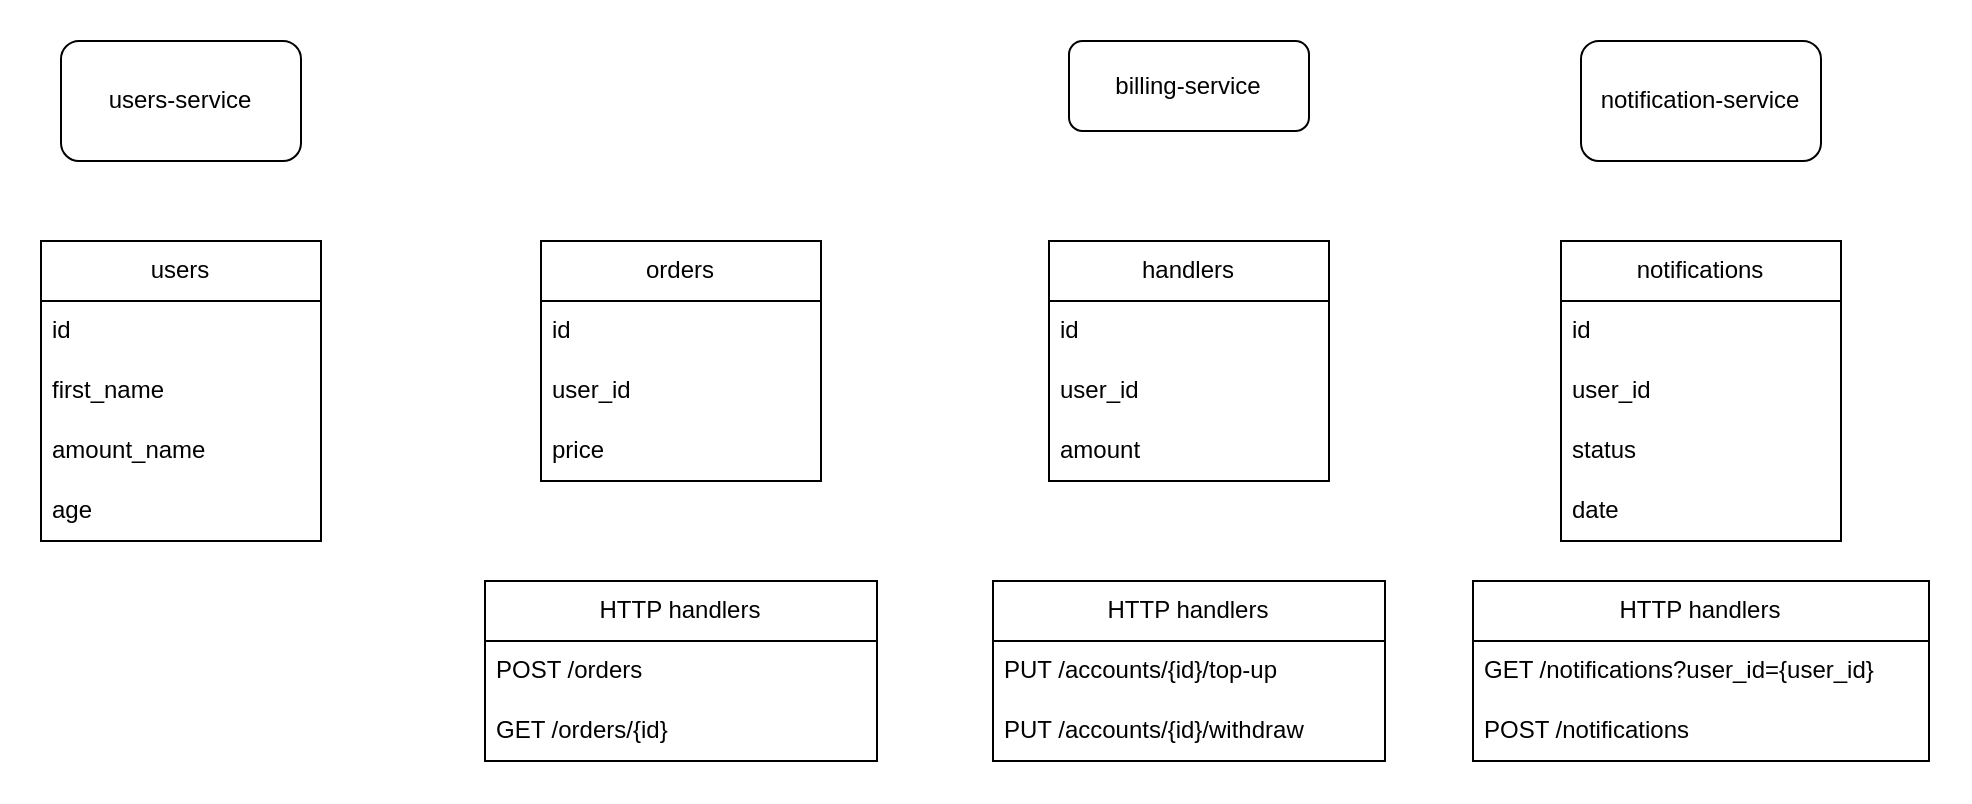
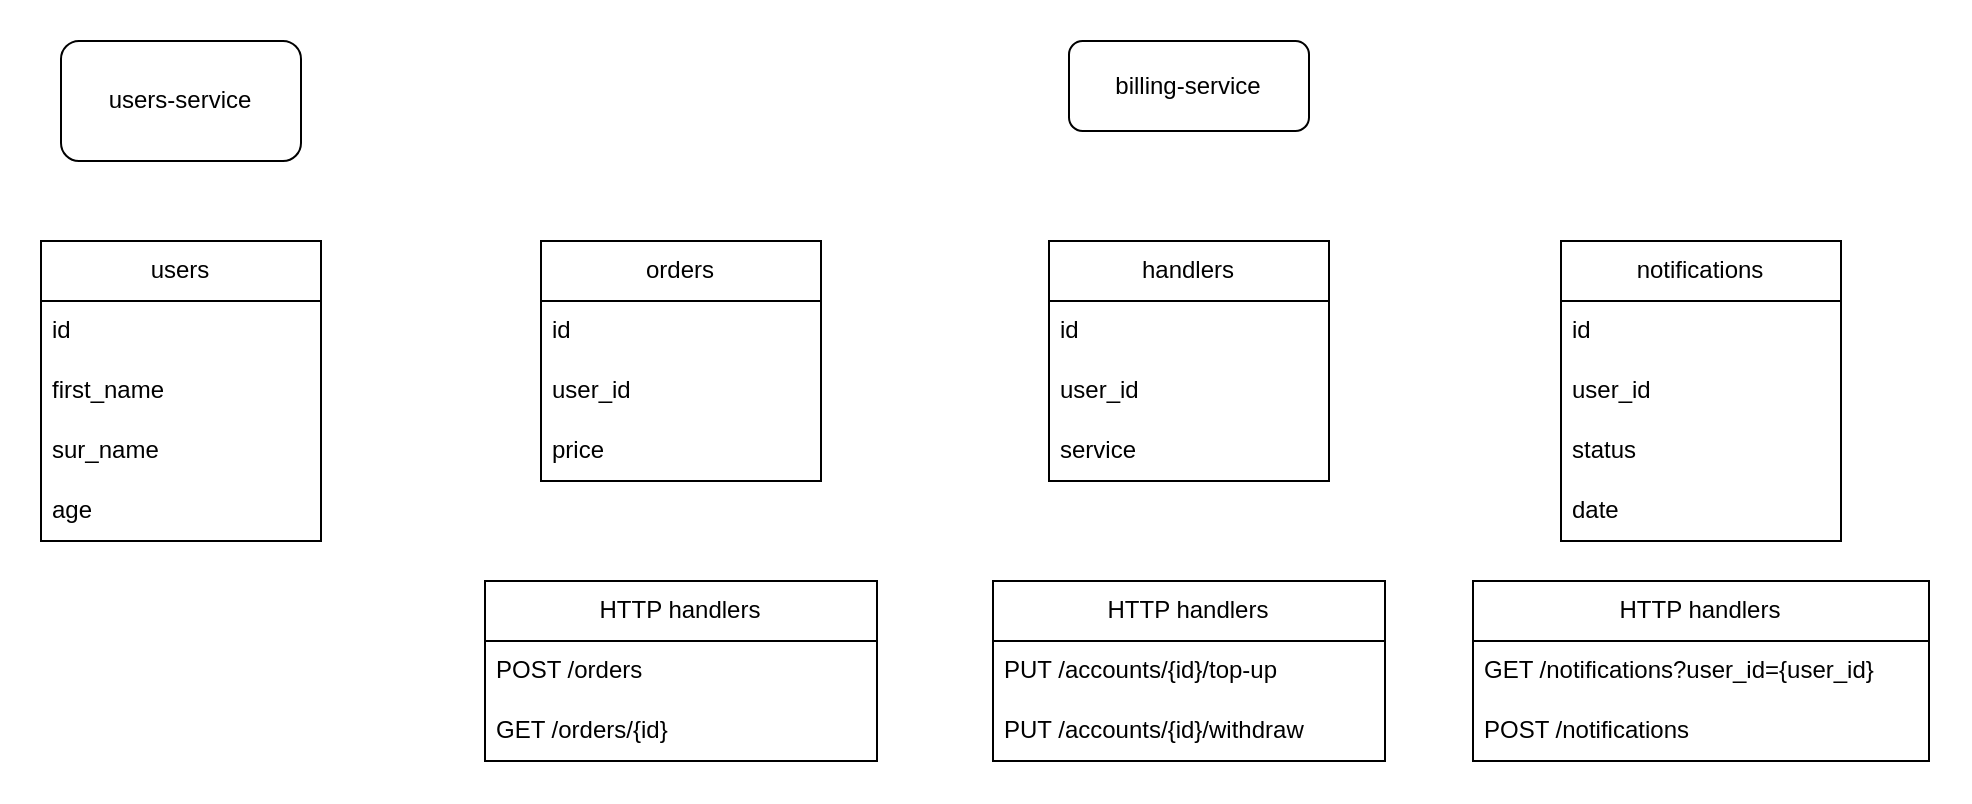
(1701, 101) -> none
(127, 451) -> (107, 451)
(1101, 451) -> (1105, 451)
